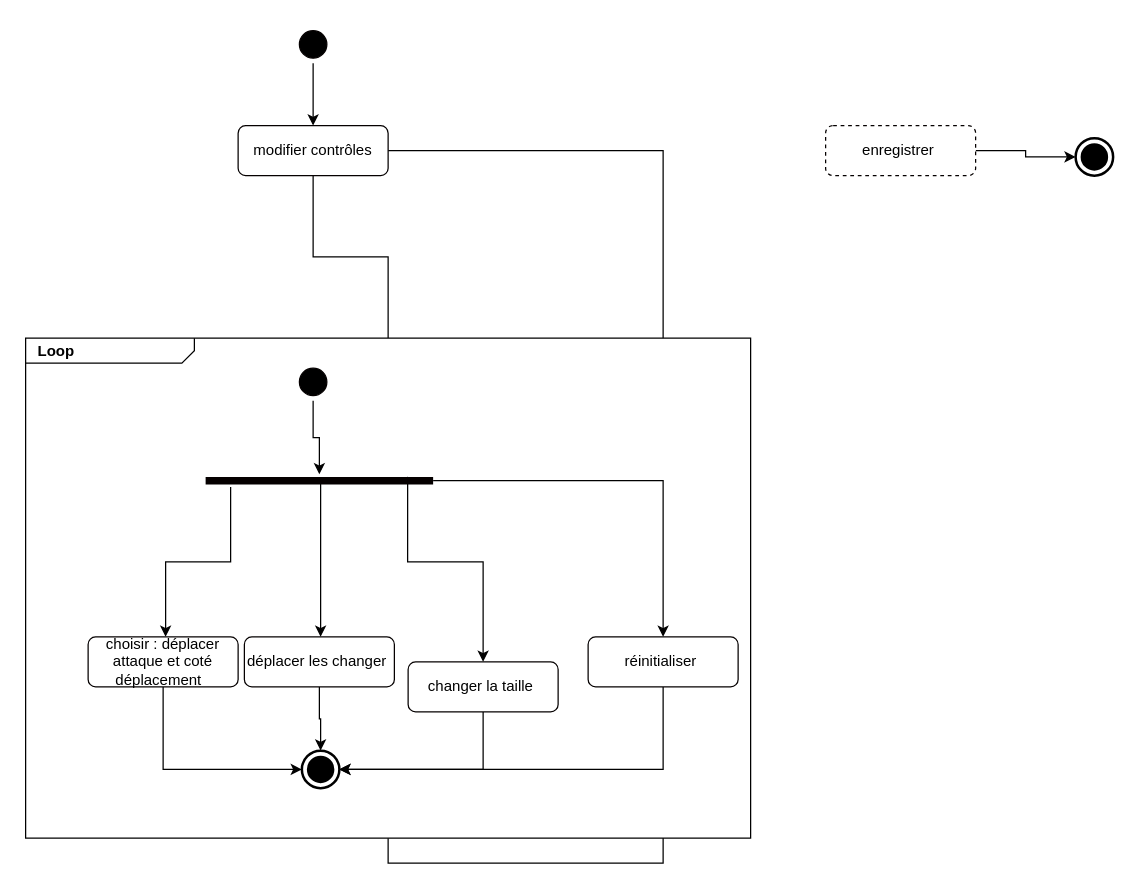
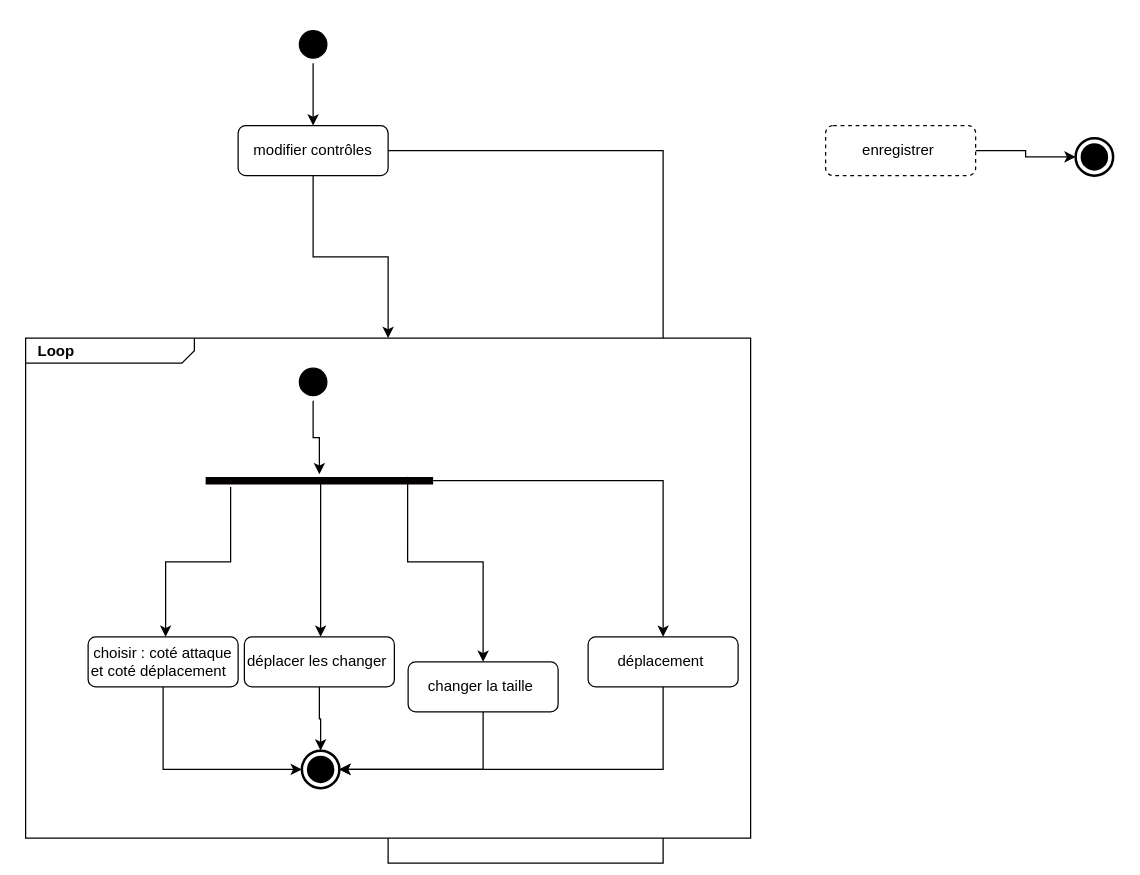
(388, 331) -> (388, 328)
(163, 662) -> (163, 662)
(663, 662) -> (663, 662)
